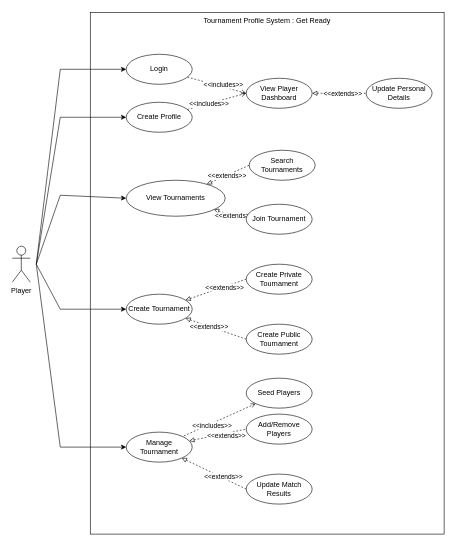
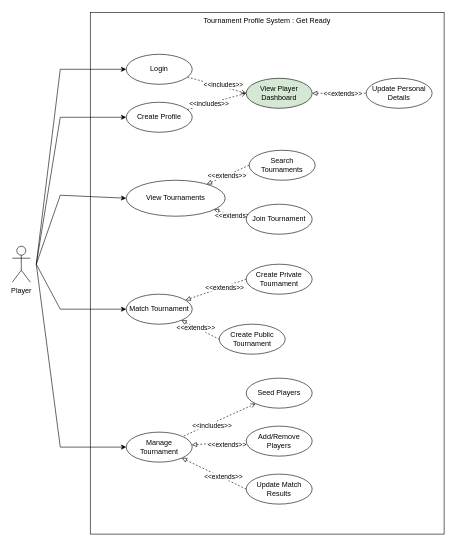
(279, 93) -> (279, 93)
(159, 309) -> (159, 309)
(279, 339) -> (252, 339)
(279, 429) -> (279, 441)
